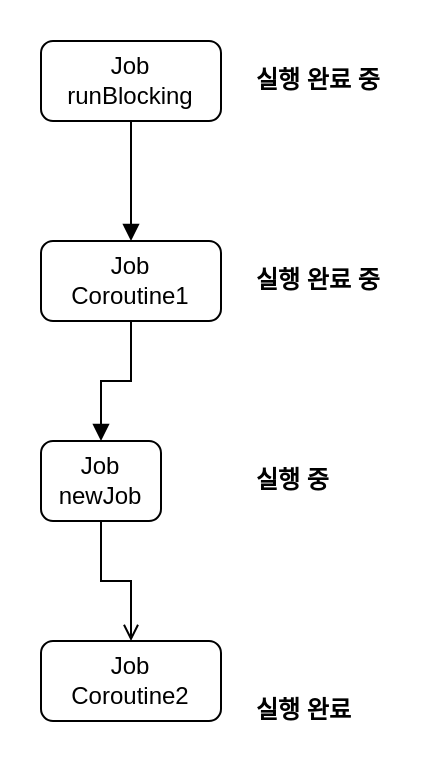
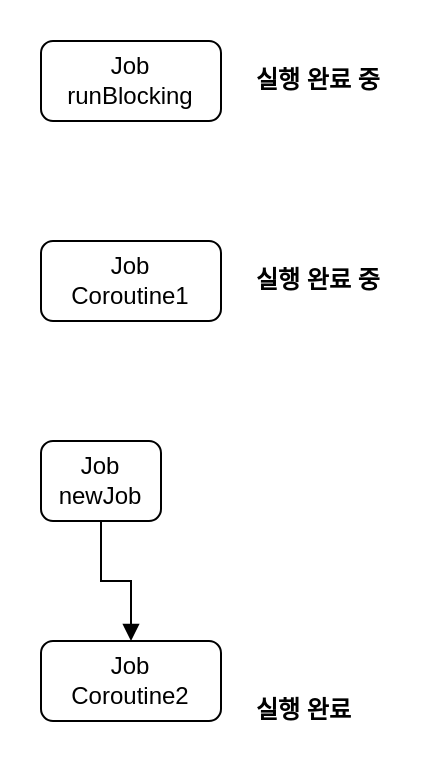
(131, 172) -> none
(125, 381) -> none
(323, 481) -> none
(131, 627) -> (131, 623)
